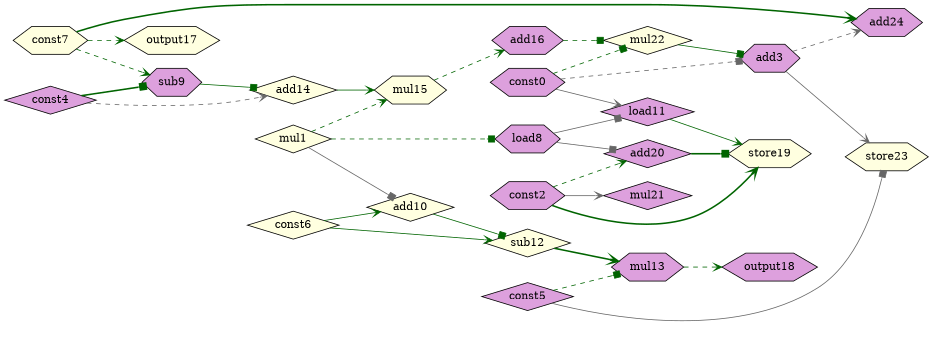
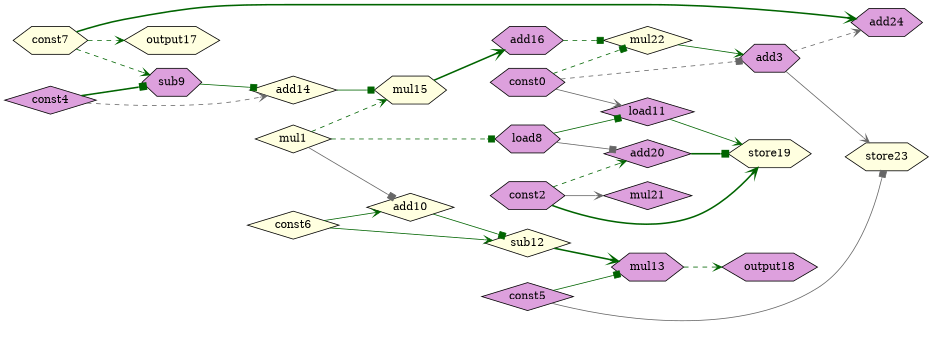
(707, 49) -> (707, 49)
(466, 67) -> (466, 67)
(352, 90) -> (352, 90)
(583, 126) -> (583, 126)
(583, 283) -> (583, 283)
